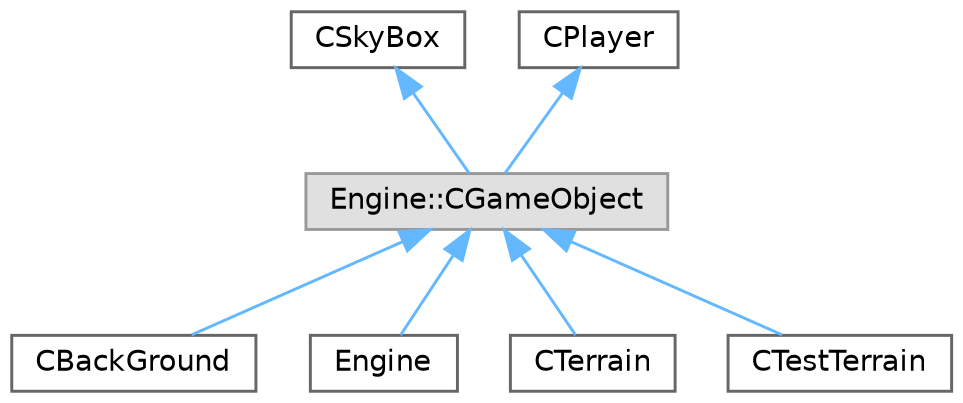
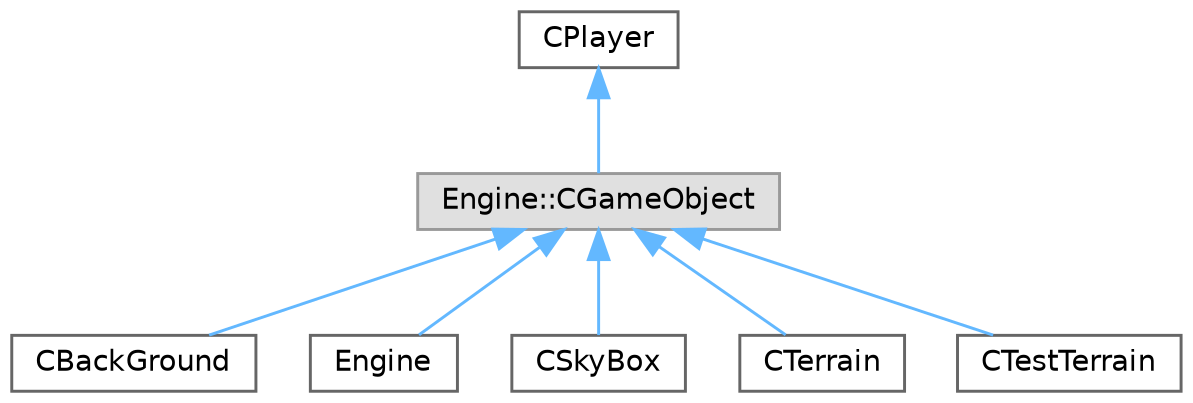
(441, 133) -> (599, 297)
